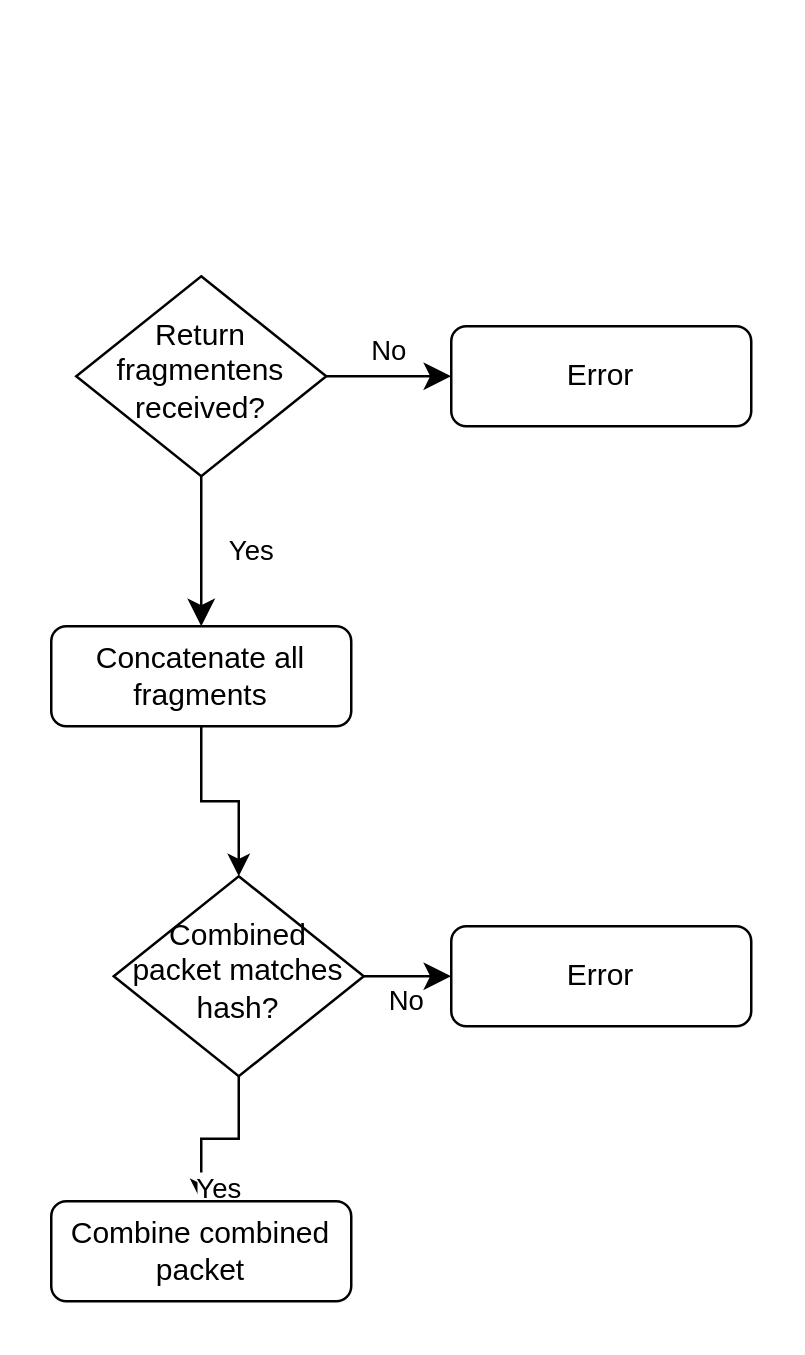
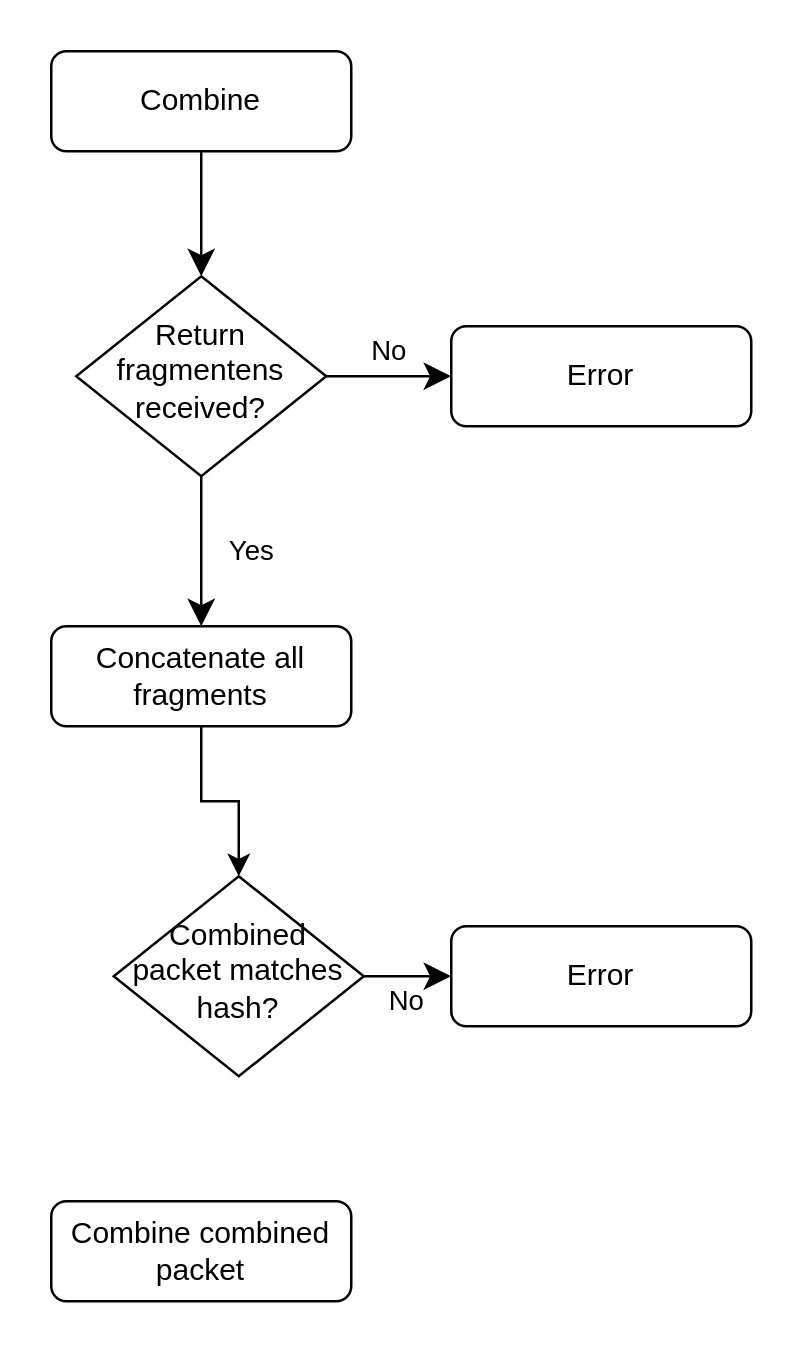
none -> (201, 101)
none -> (201, 203)
(229, 1139) -> none
